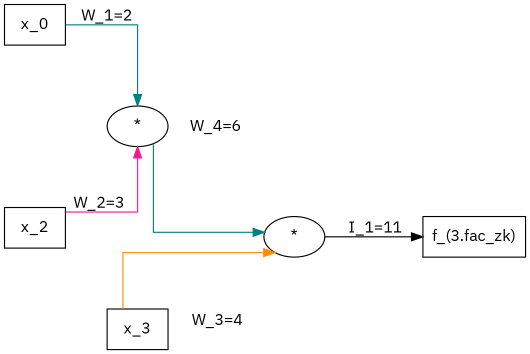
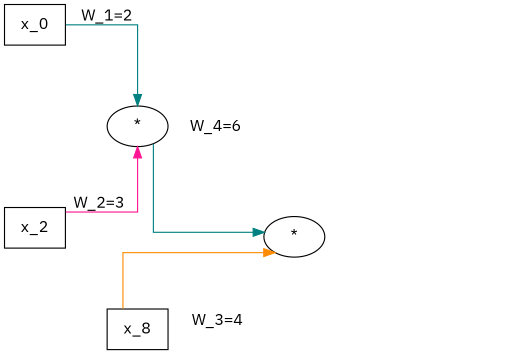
(474, 237) -> none
(138, 329) -> (138, 329)
